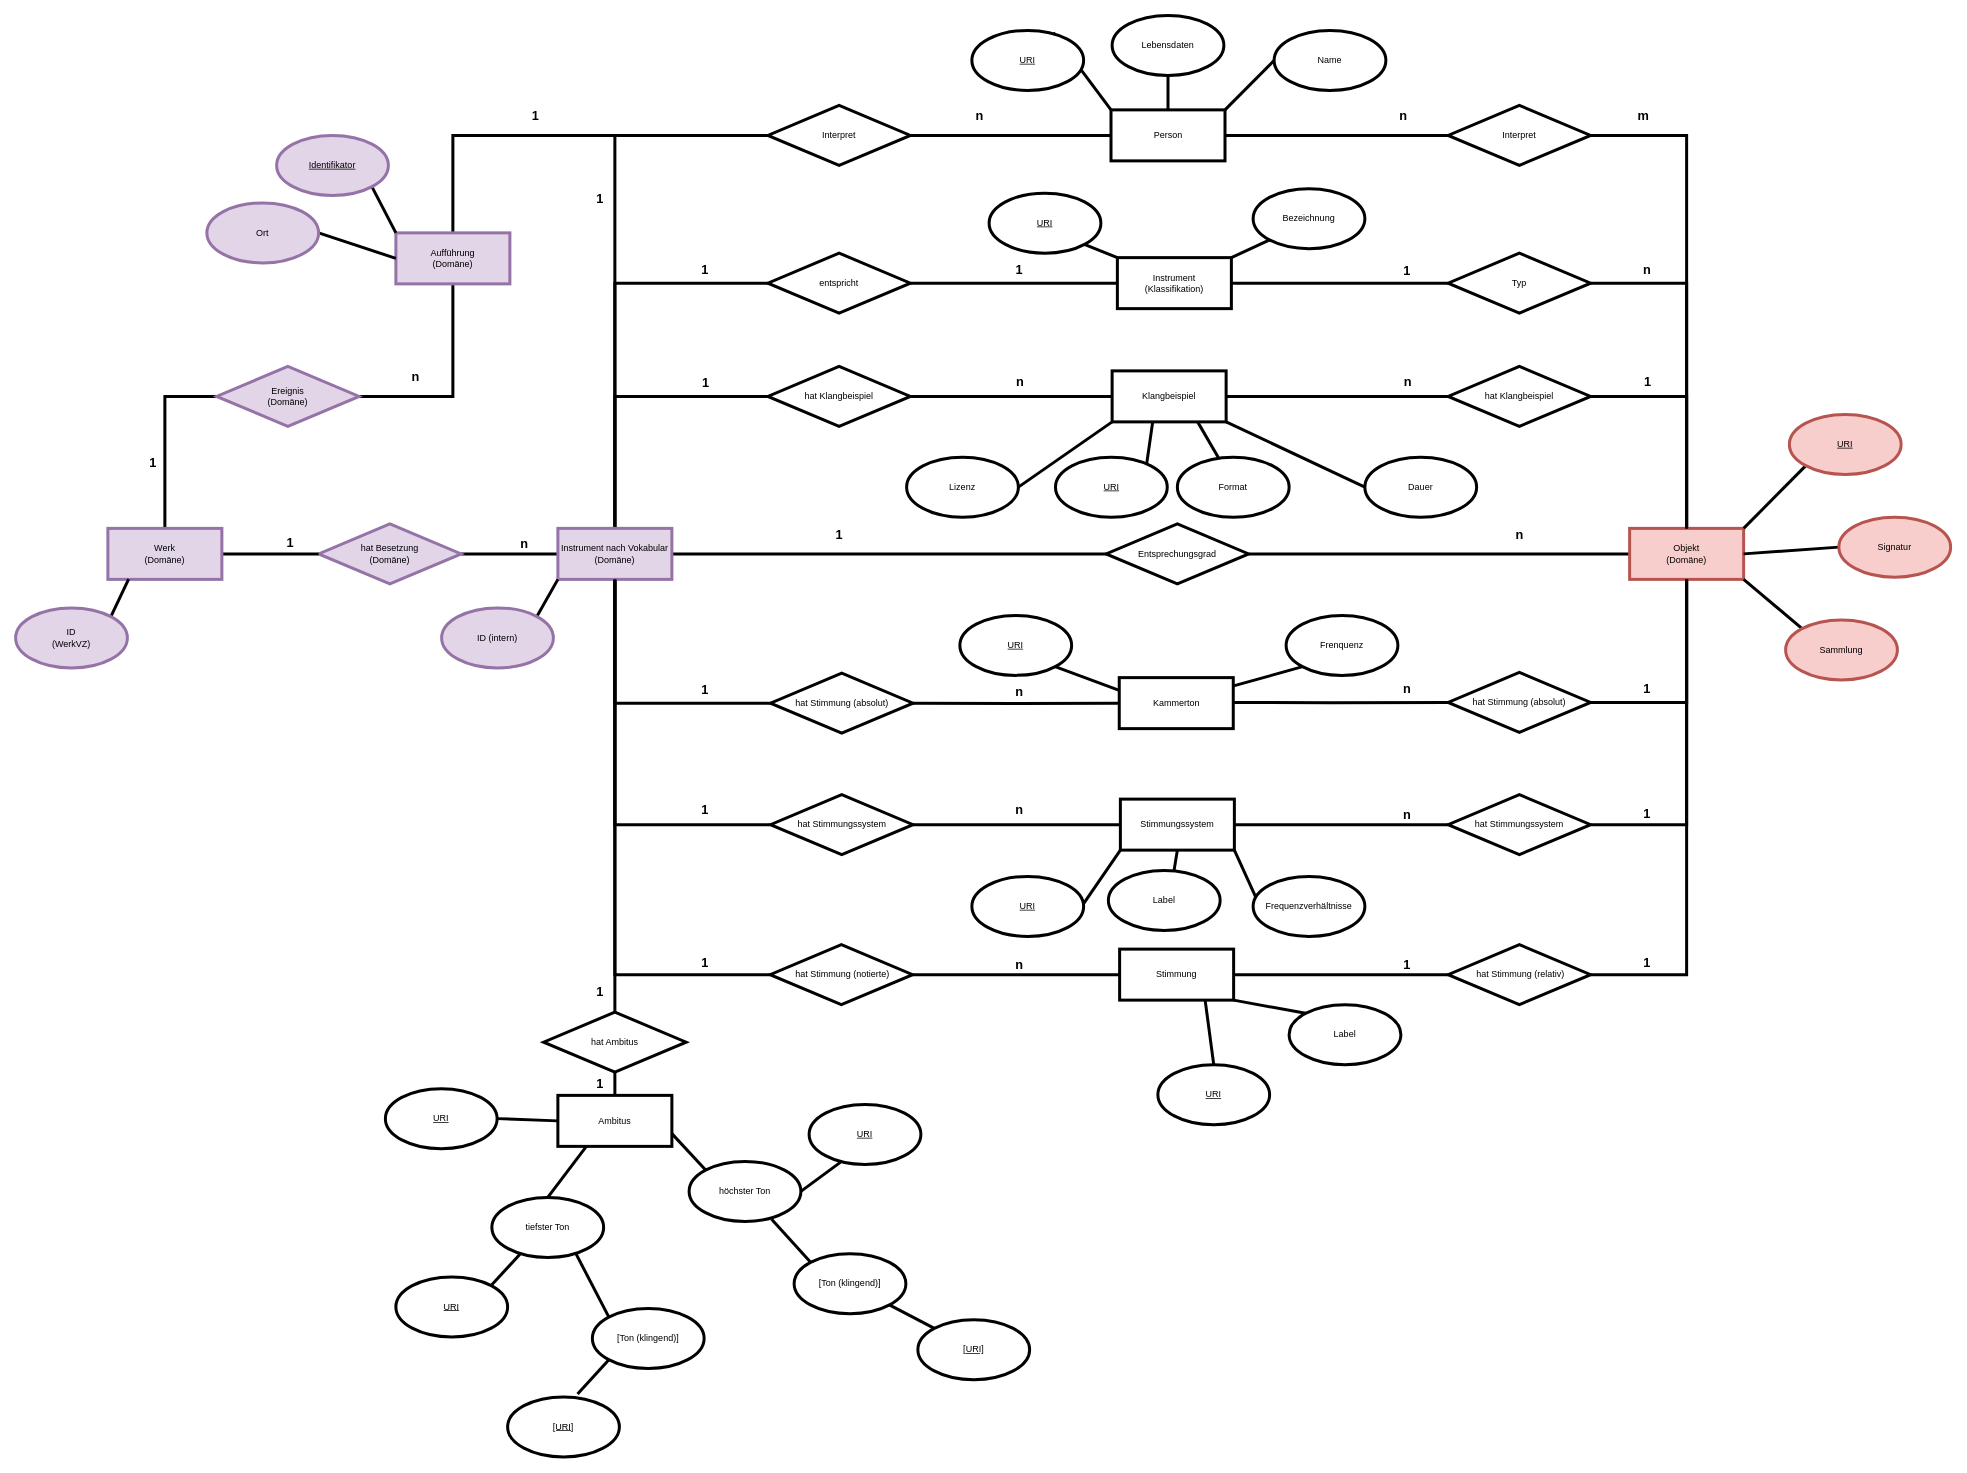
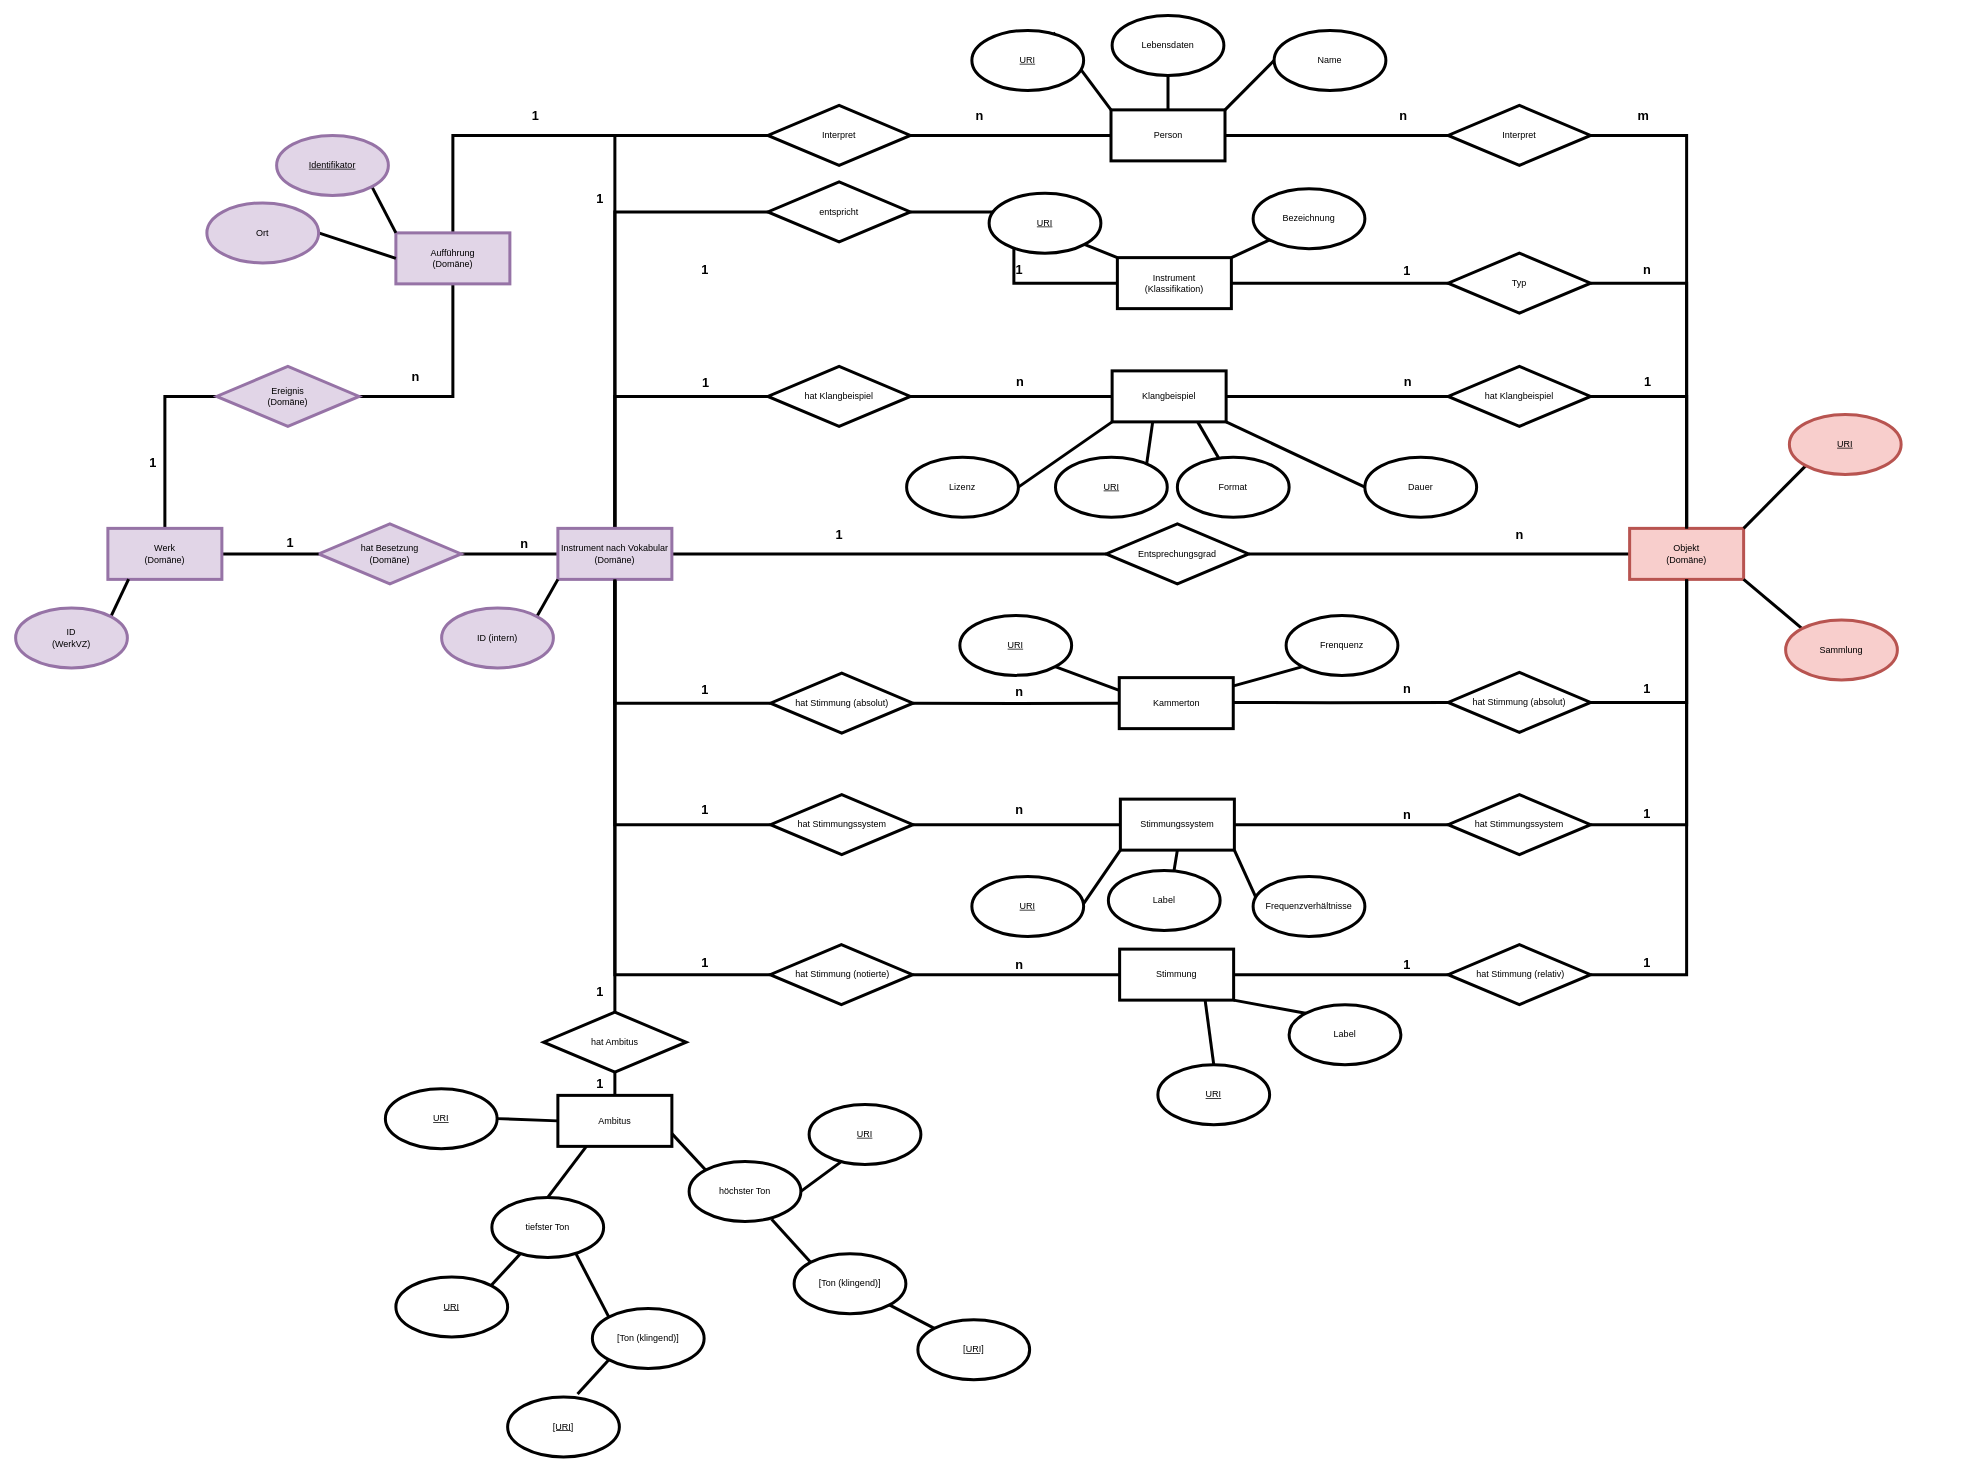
(839, 283) -> (839, 212)
(1895, 547) -> none
(1792, 550) -> none
